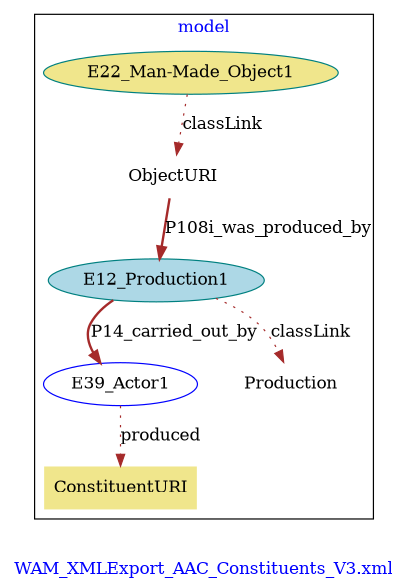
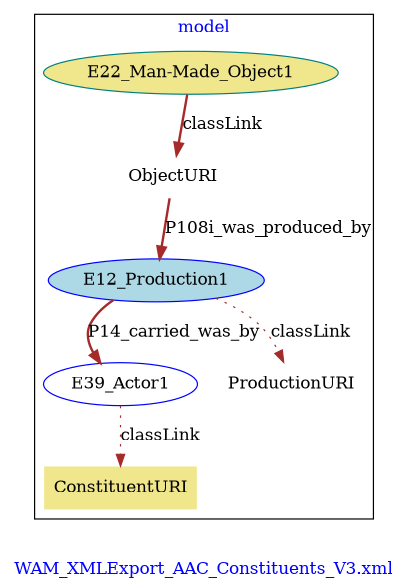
(183, 119) -> (183, 119)
(156, 280) -> (156, 280)
(174, 332) -> (174, 332)
(291, 384) -> (291, 384)
(160, 436) -> (160, 436)
